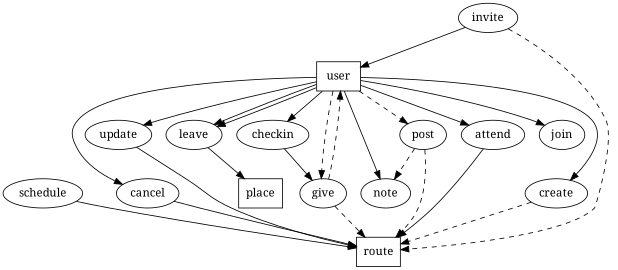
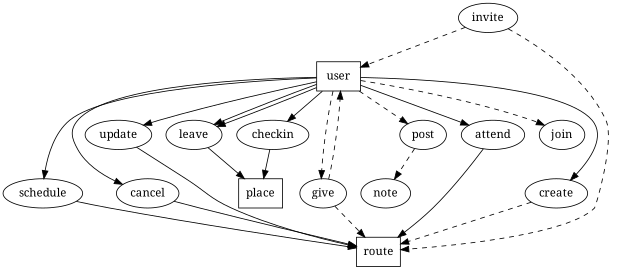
(417, 46) -> (417, 46)
(450, 98) -> (450, 98)
(361, 131) -> (162, 92)
(296, 161) -> (268, 160)
(423, 193) -> none
